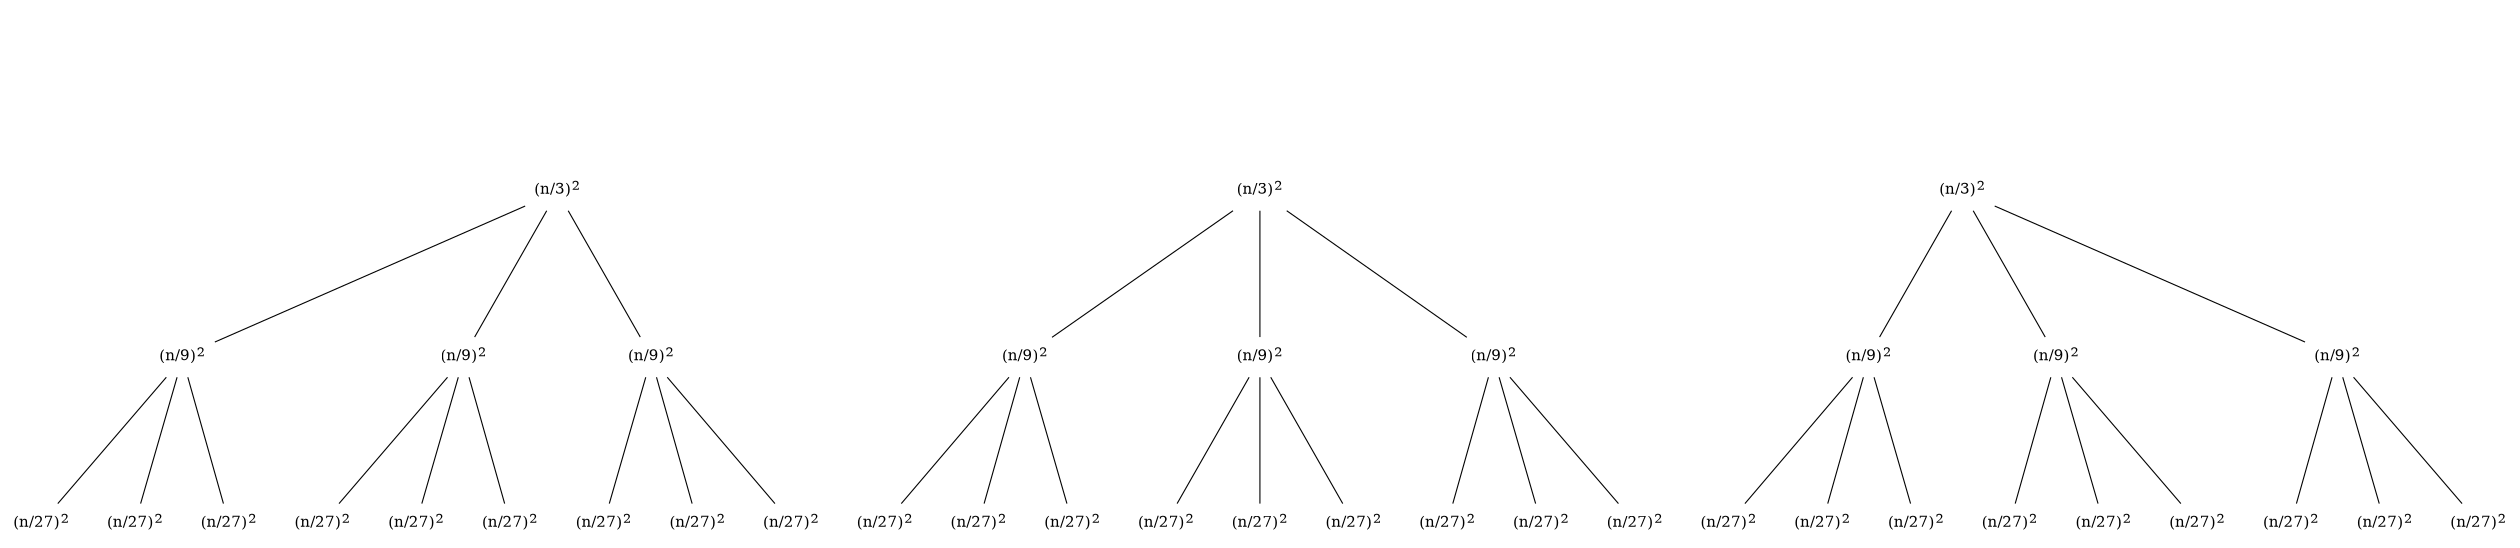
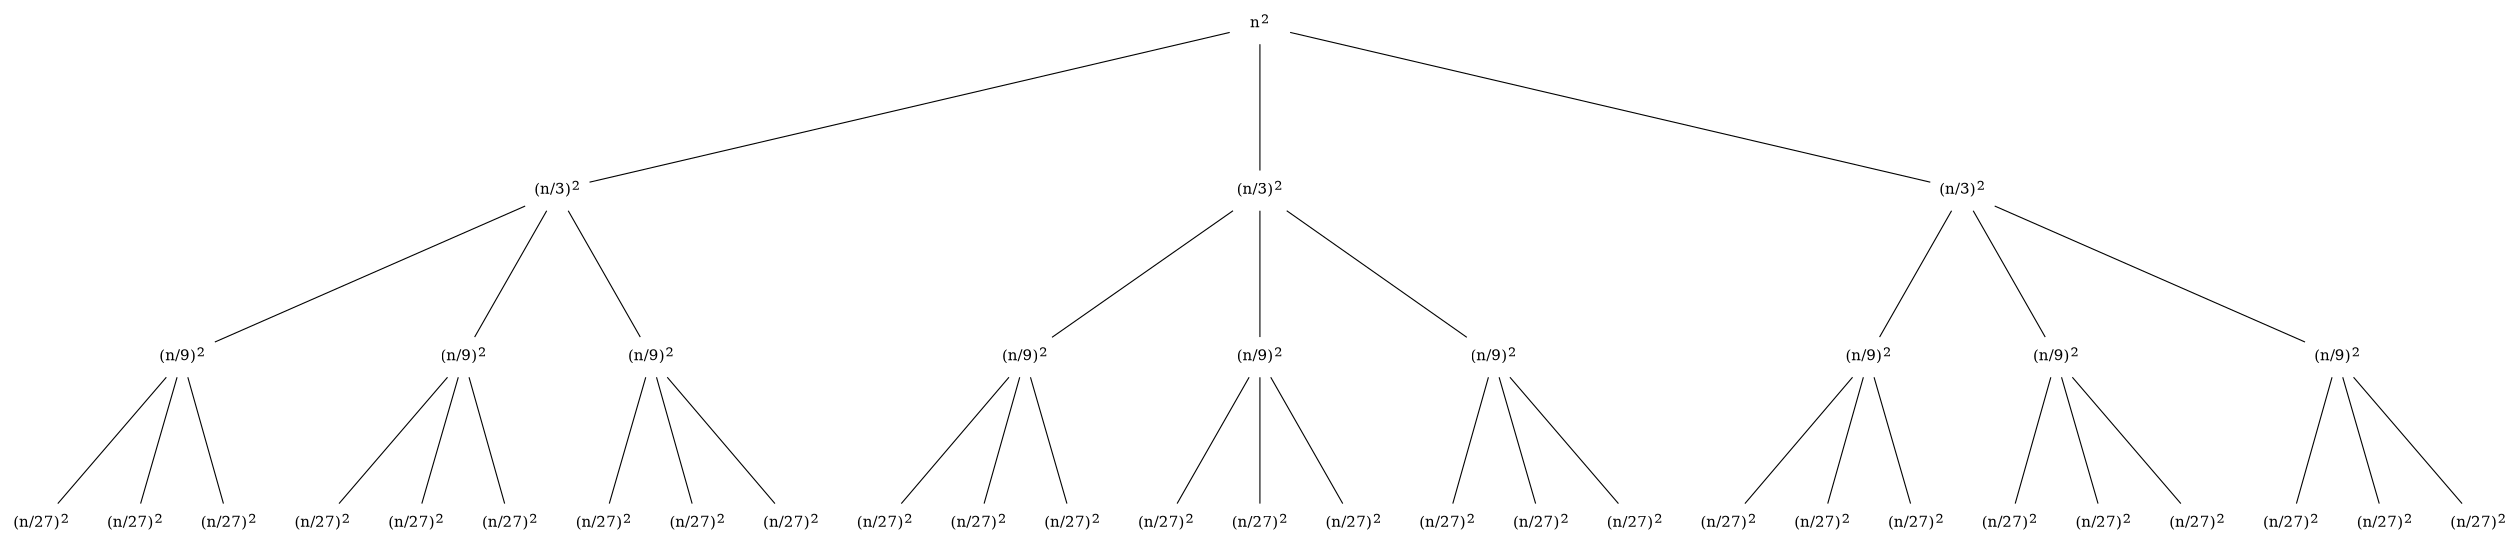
none -> (1260, 24)
